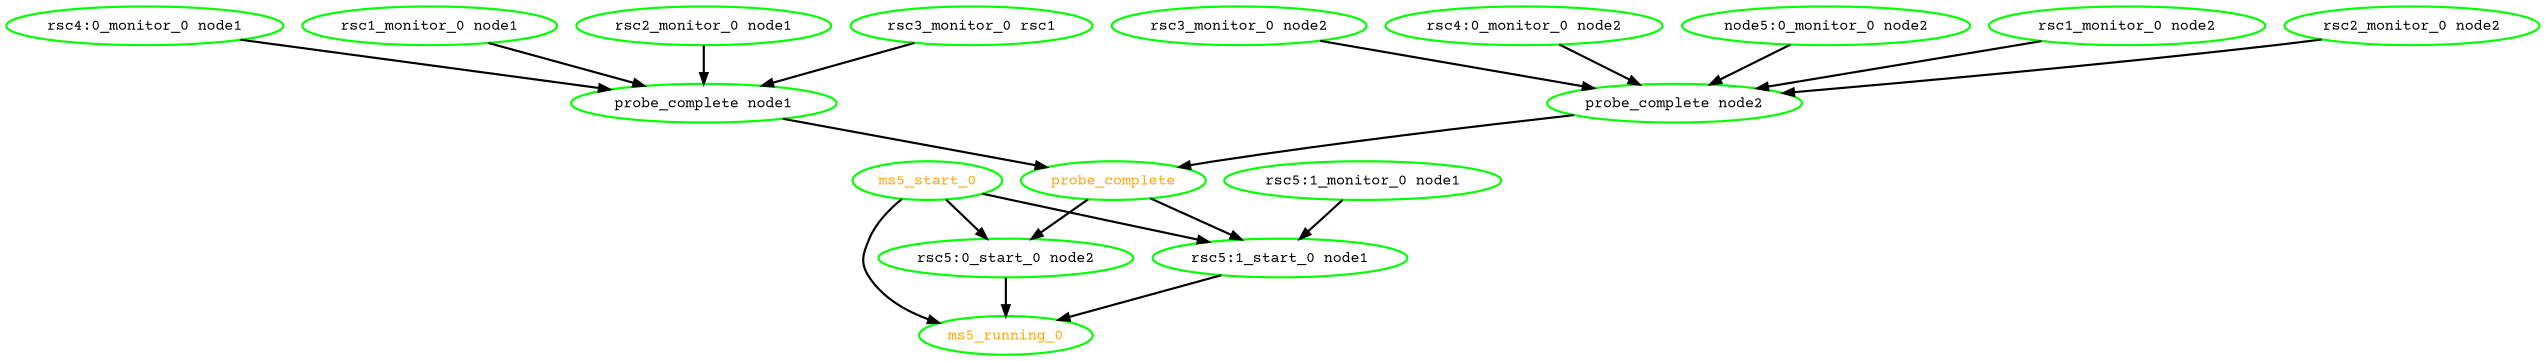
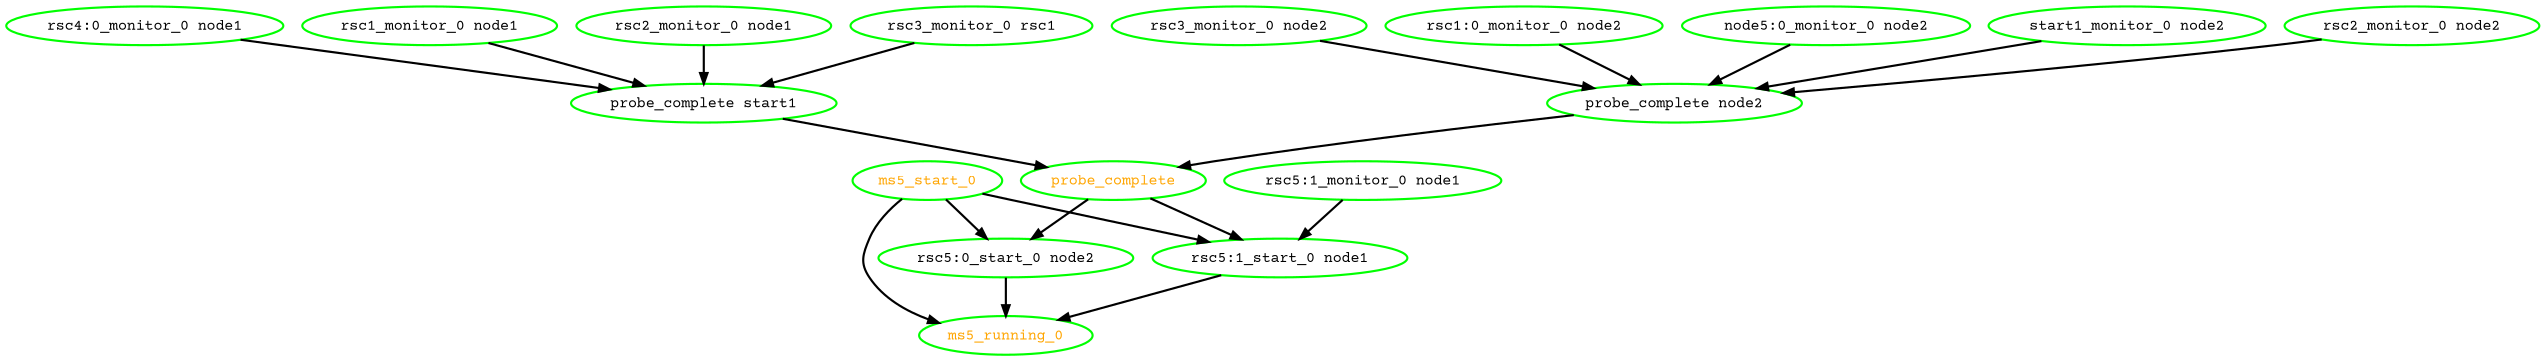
(1524, 26) -> (1524, 26)
(2127, 26) -> (2127, 26)
(704, 103) -> (704, 103)
